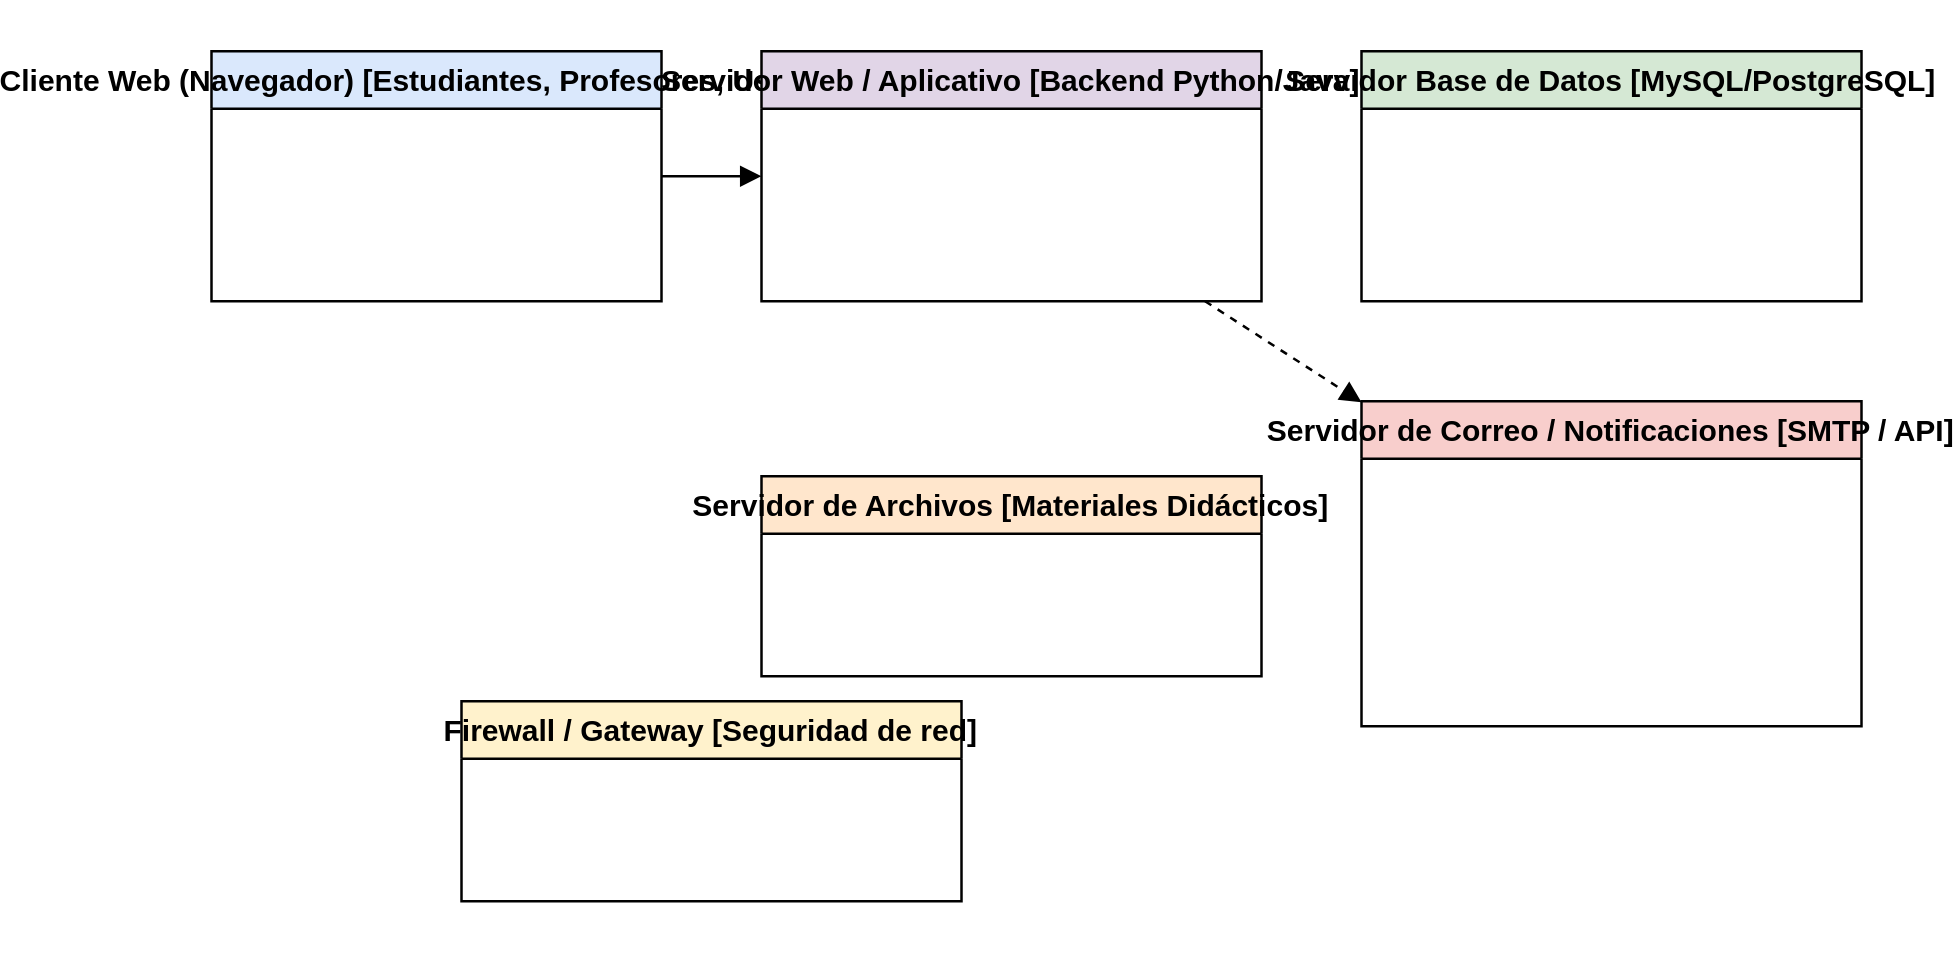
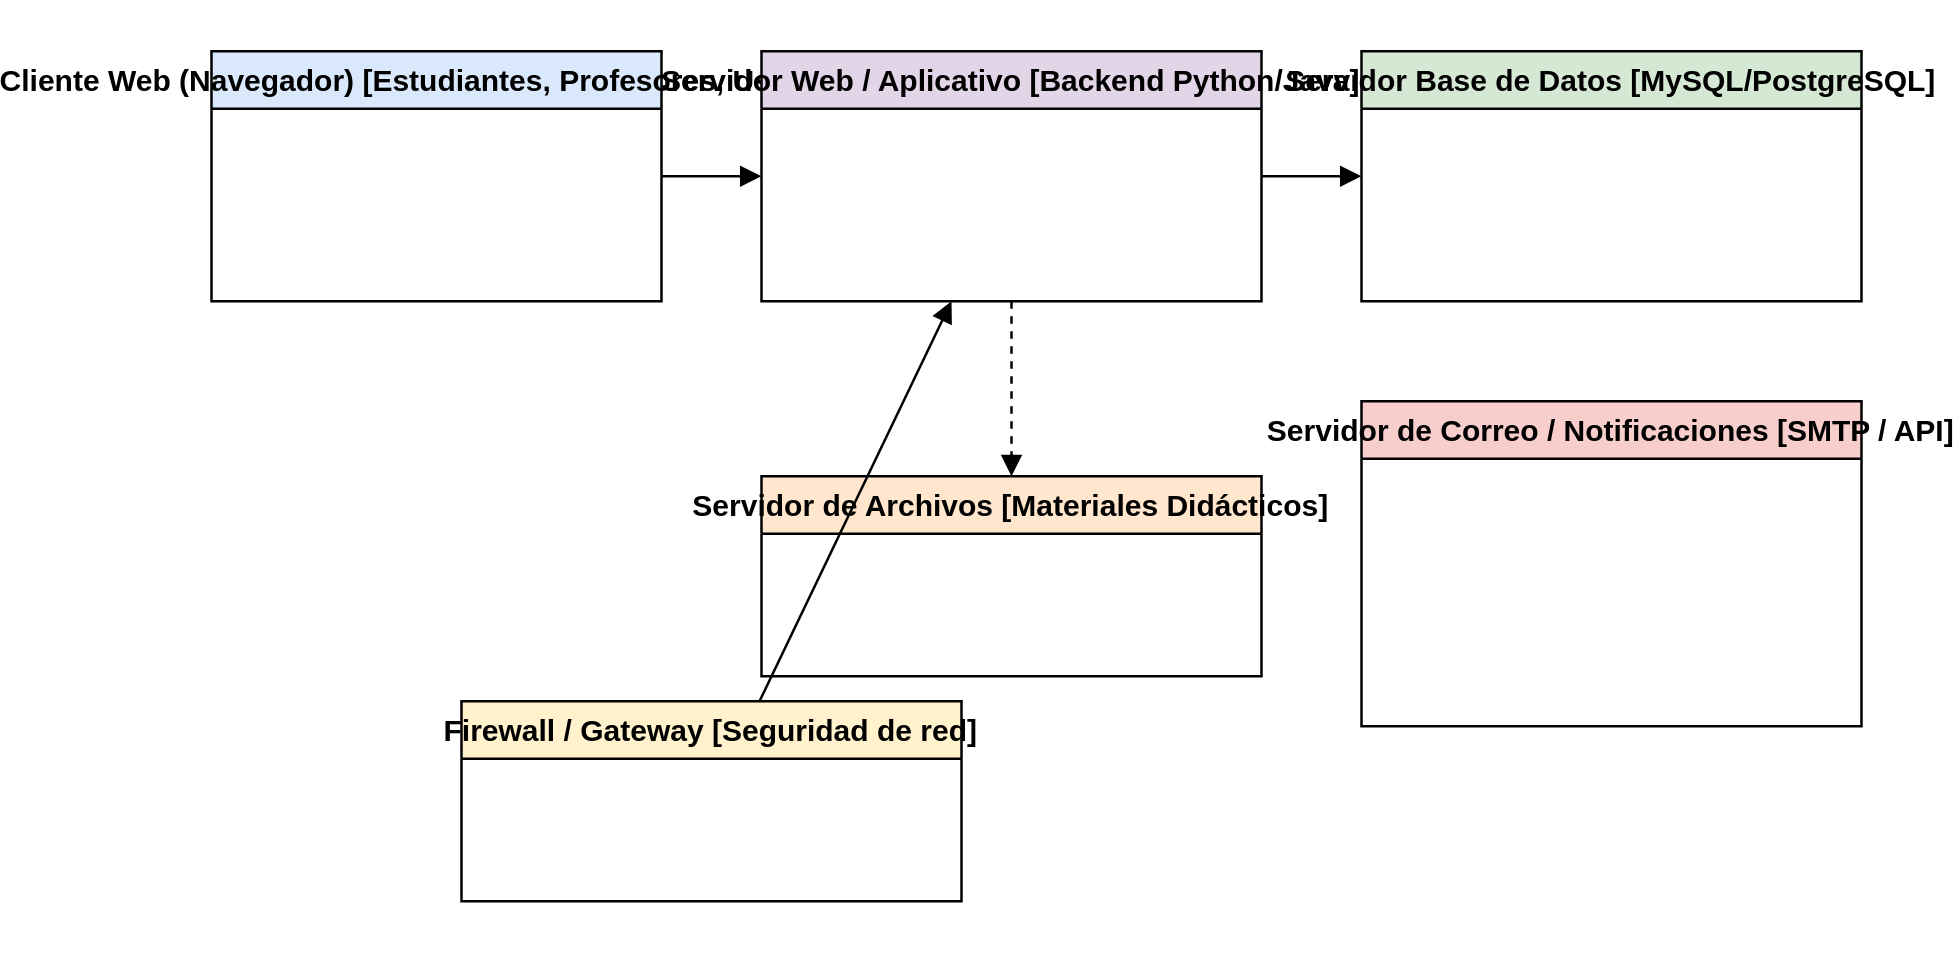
none -> (1303, 176)
(1278, 349) -> none
none -> (1011, 381)
none -> (858, 496)
